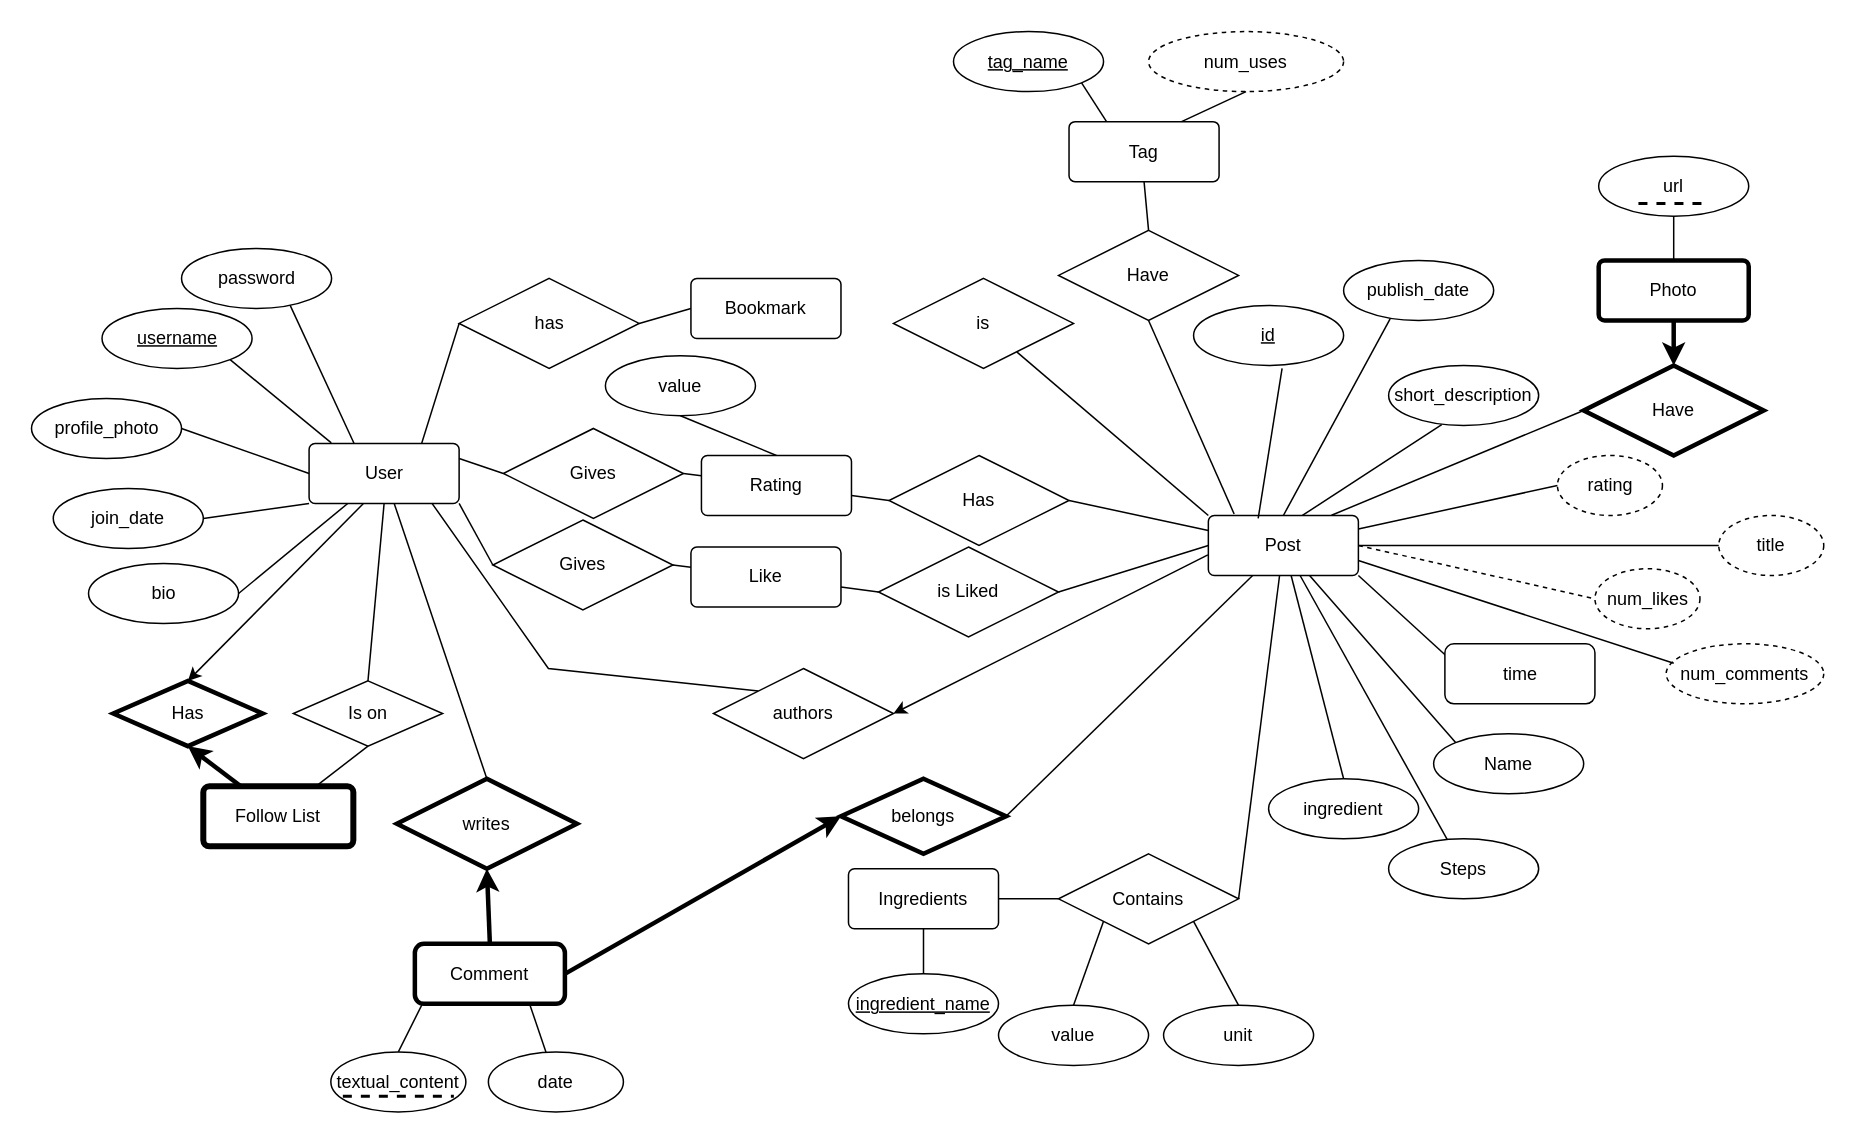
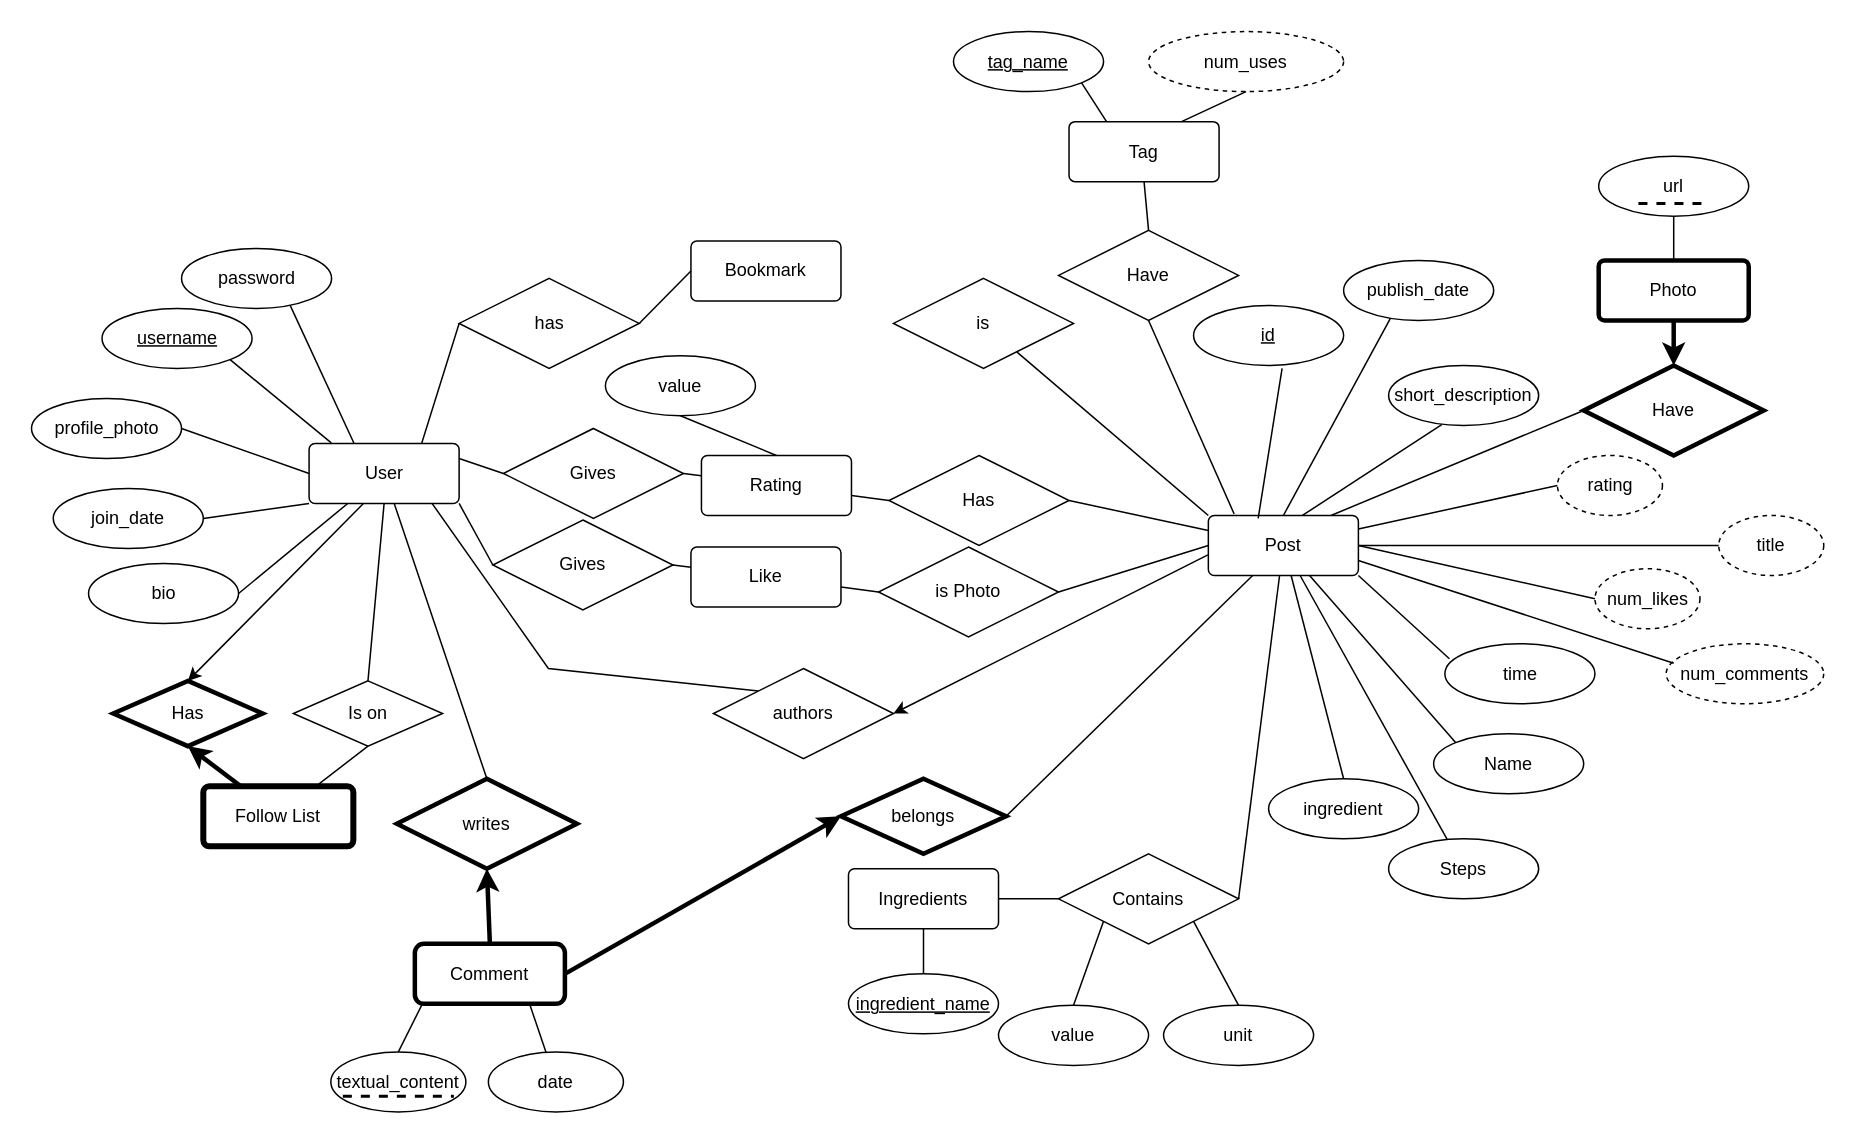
(766, 308) -> (766, 271)
(1482, 573) -> (1482, 573)
(968, 592) -> (968, 592)
(1520, 674) -> (1520, 674)
